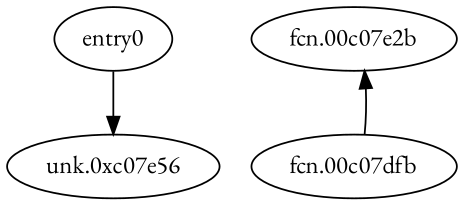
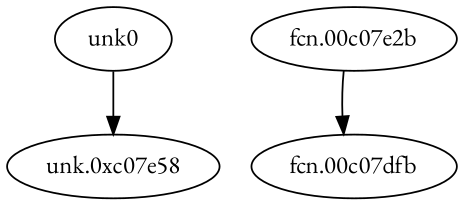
(113, 39) -> (113, 39)
(366, 111) -> (342, 93)
(113, 166) -> (113, 166)
